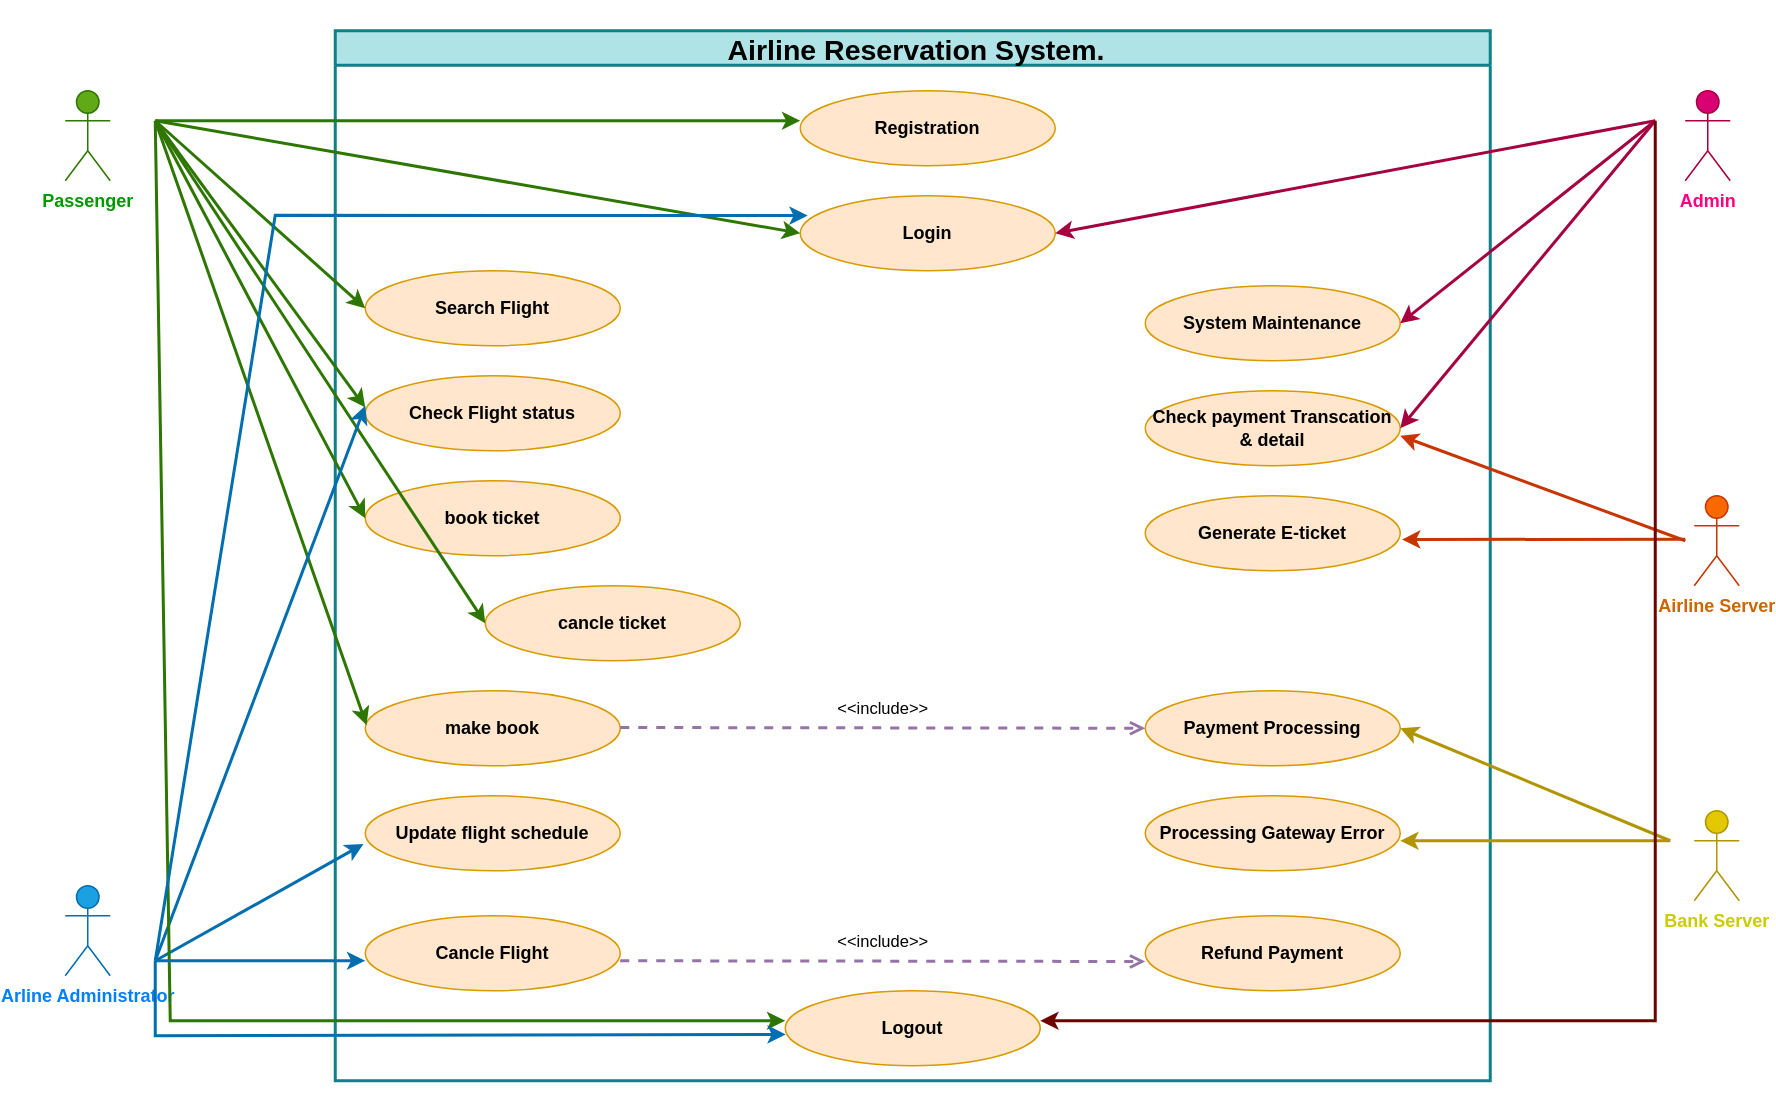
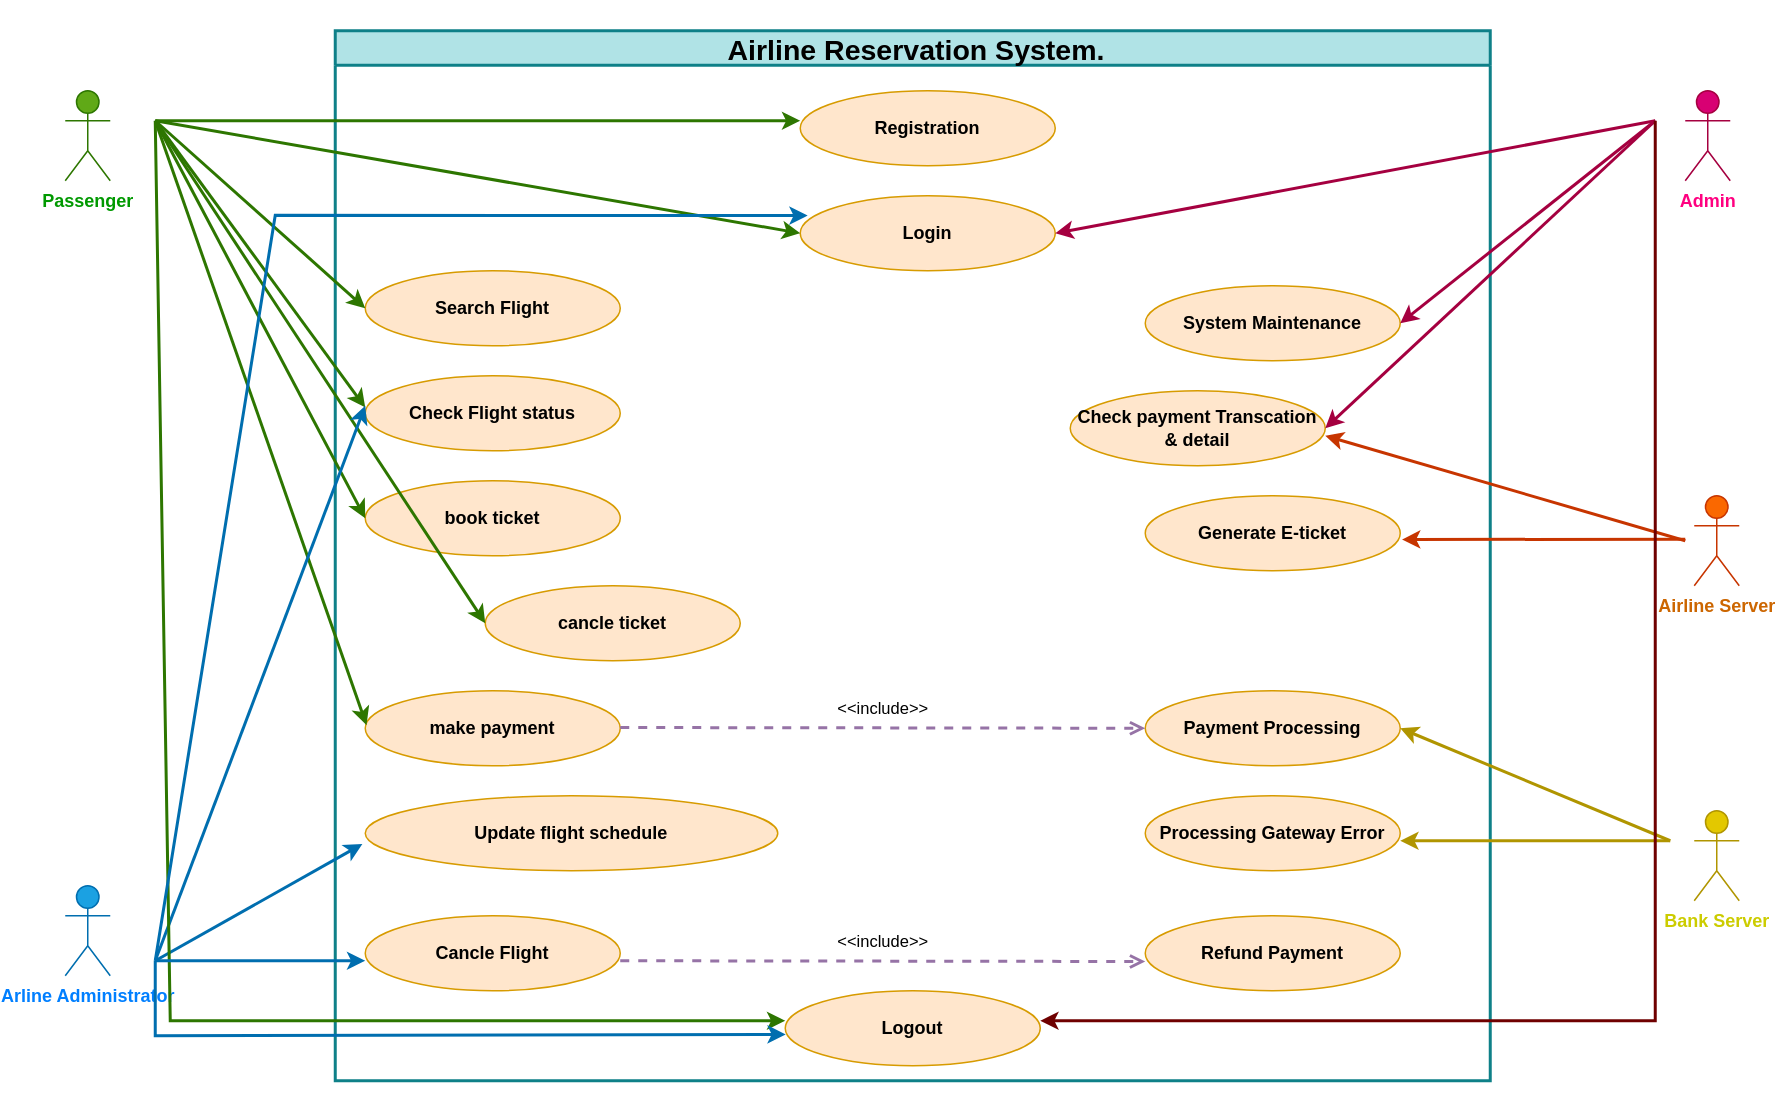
(1273, 428) -> (1198, 428)
(493, 728) -> (493, 728)
(493, 833) -> (572, 833)
